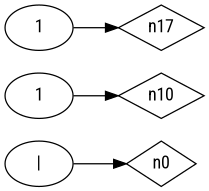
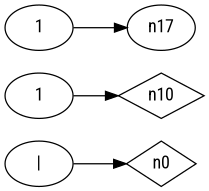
(161, 28) -> (161, 28)
